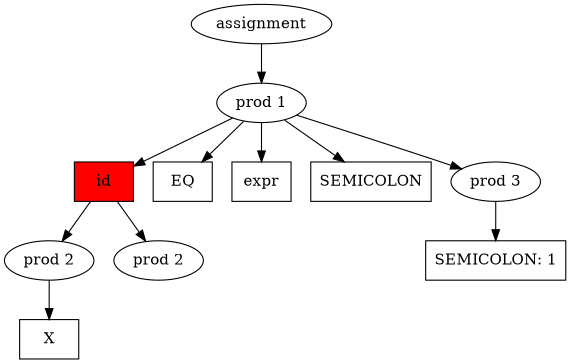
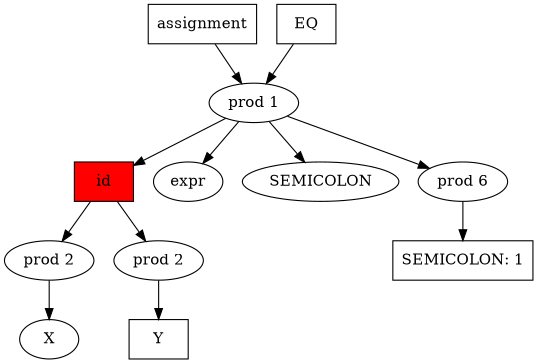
(262, 24) -> (202, 24)
(227, 138) -> (283, 59)
(262, 182) -> (188, 182)
(371, 182) -> (321, 182)
(496, 182) -> (463, 182)
(49, 339) -> (49, 339)
none -> (159, 339)
